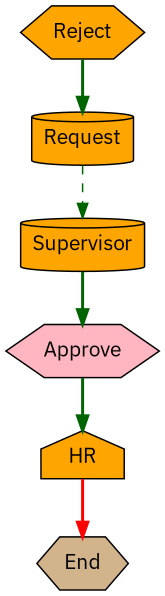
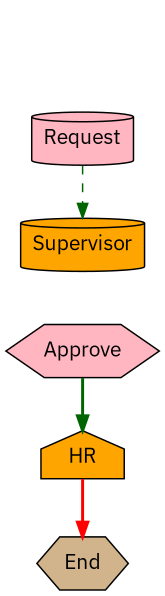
(83, 32) -> none
(83, 139) -> (83, 139)
(83, 291) -> none
